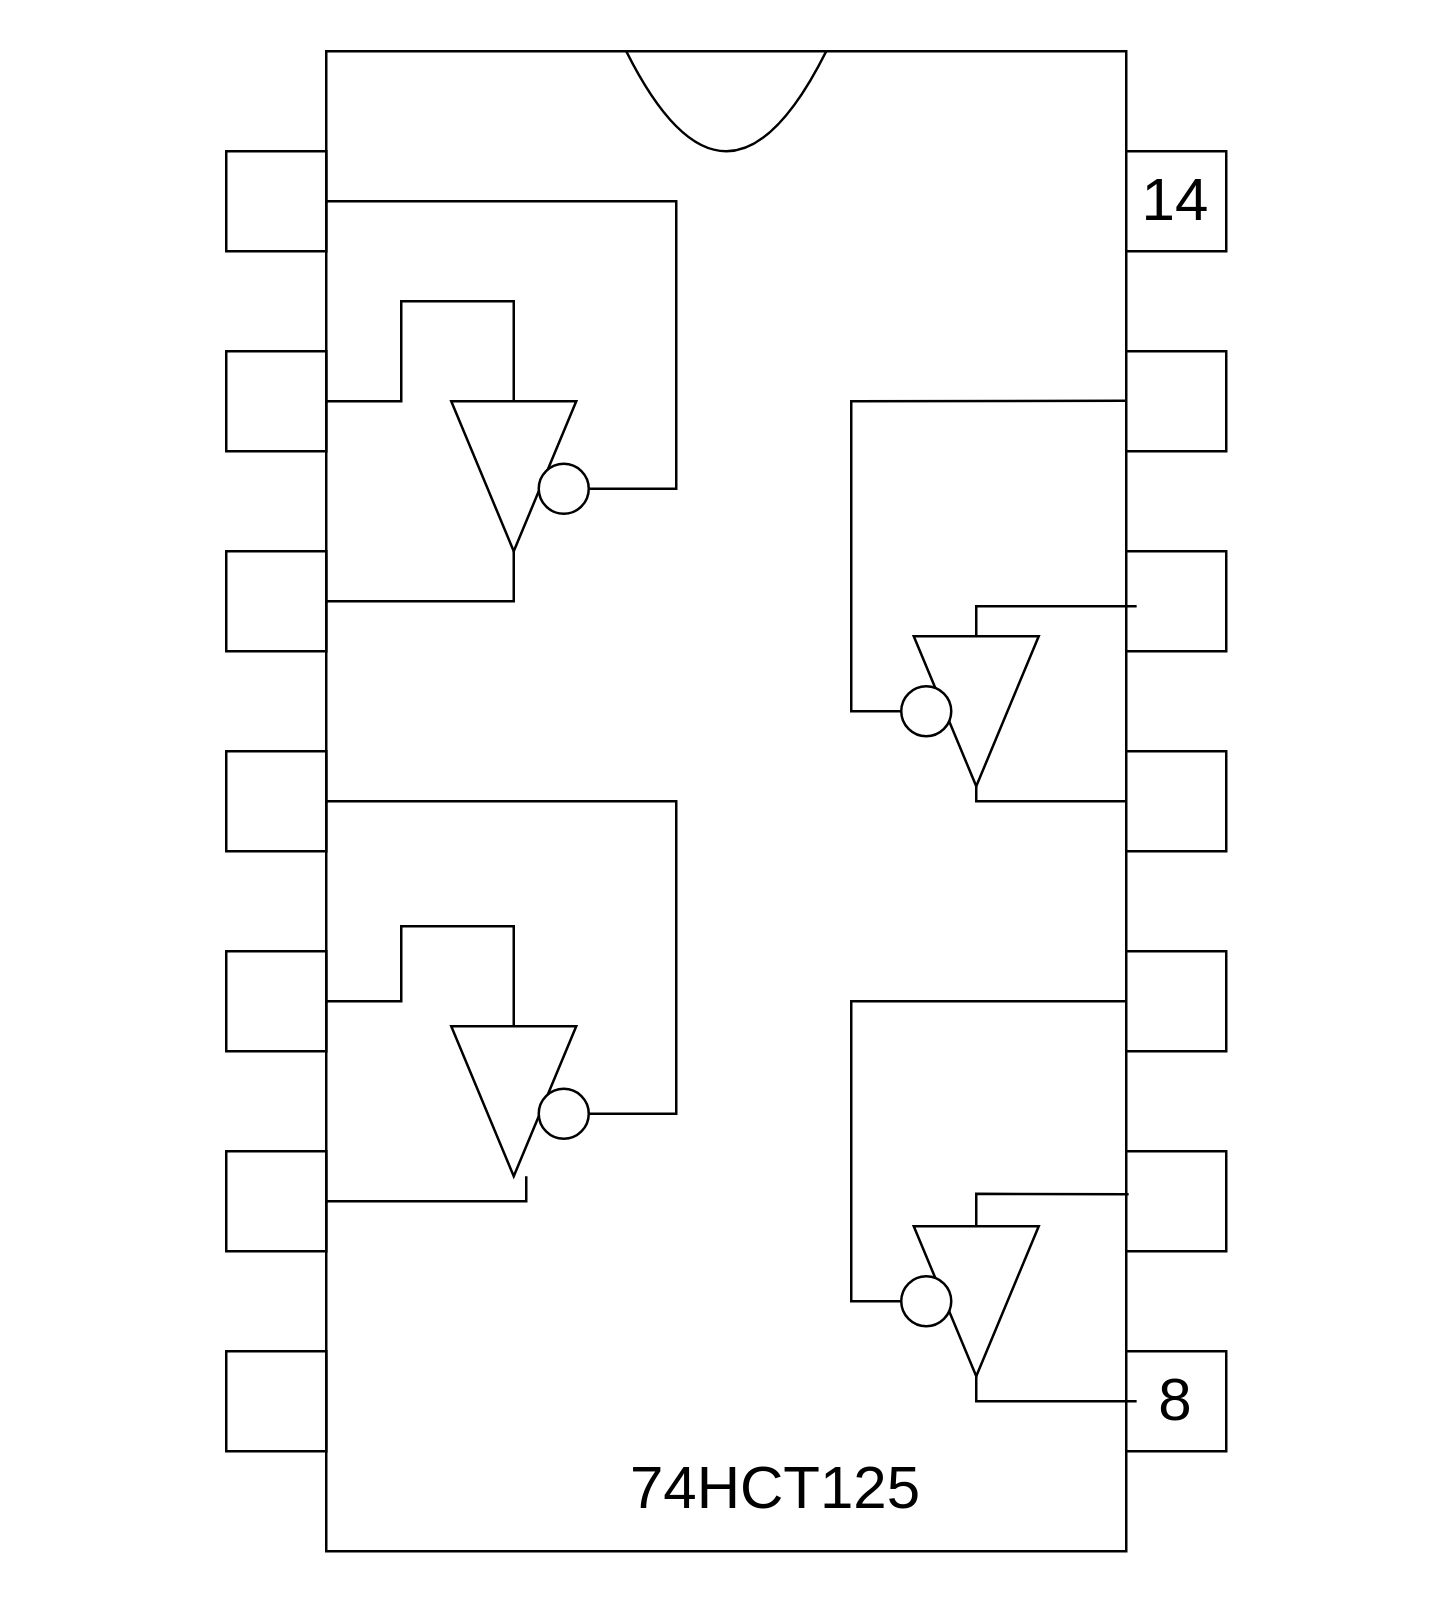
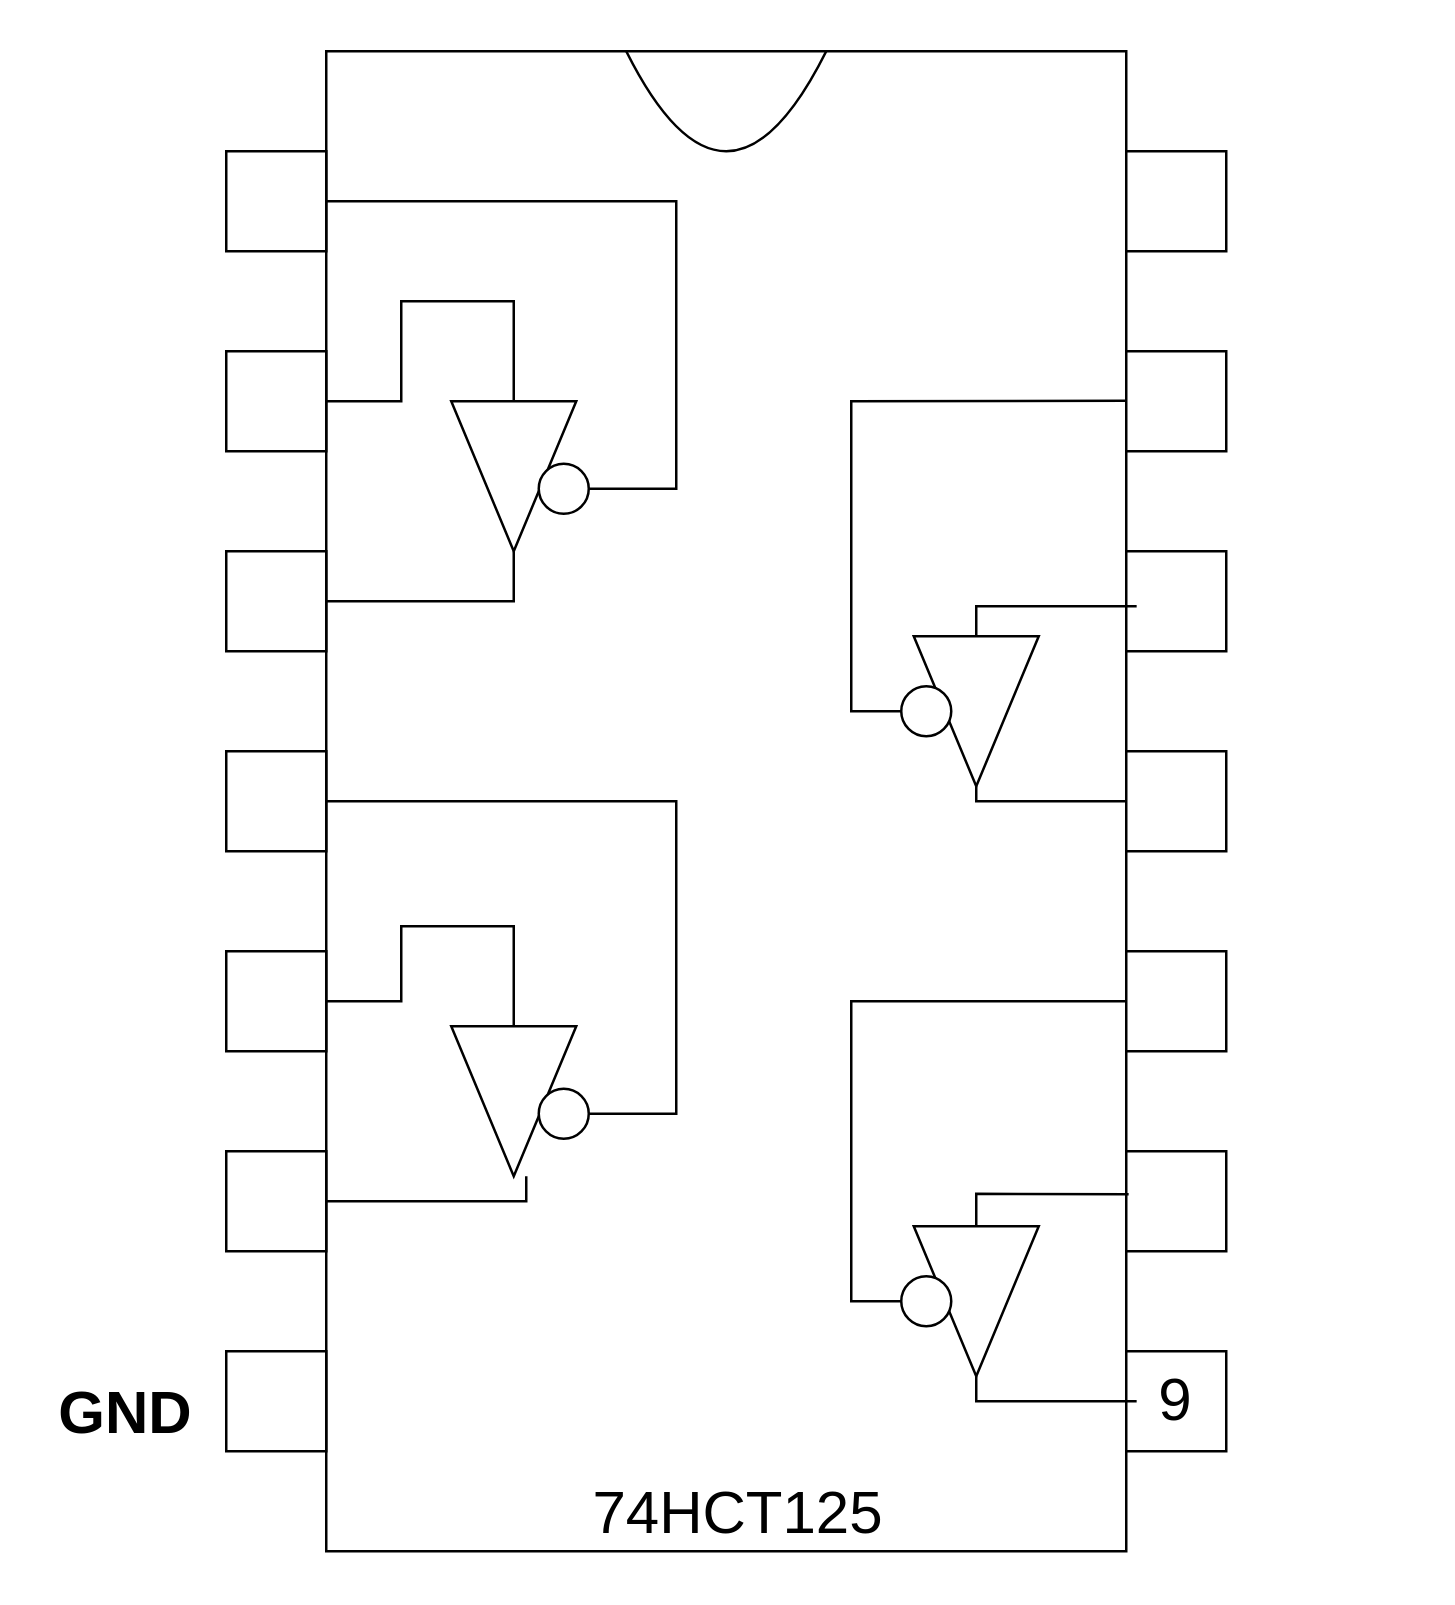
(1176, 201) -> none
(1176, 1401) -> (1176, 1401)
none -> (126, 1414)
(776, 1489) -> (739, 1514)
